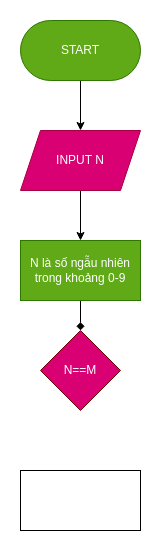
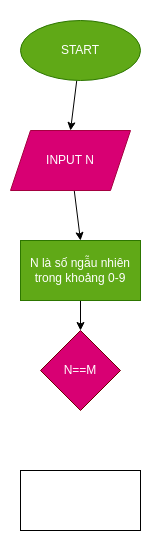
(81, 51) -> (81, 51)
(81, 161) -> (71, 161)
(81, 322) -> (81, 322)
